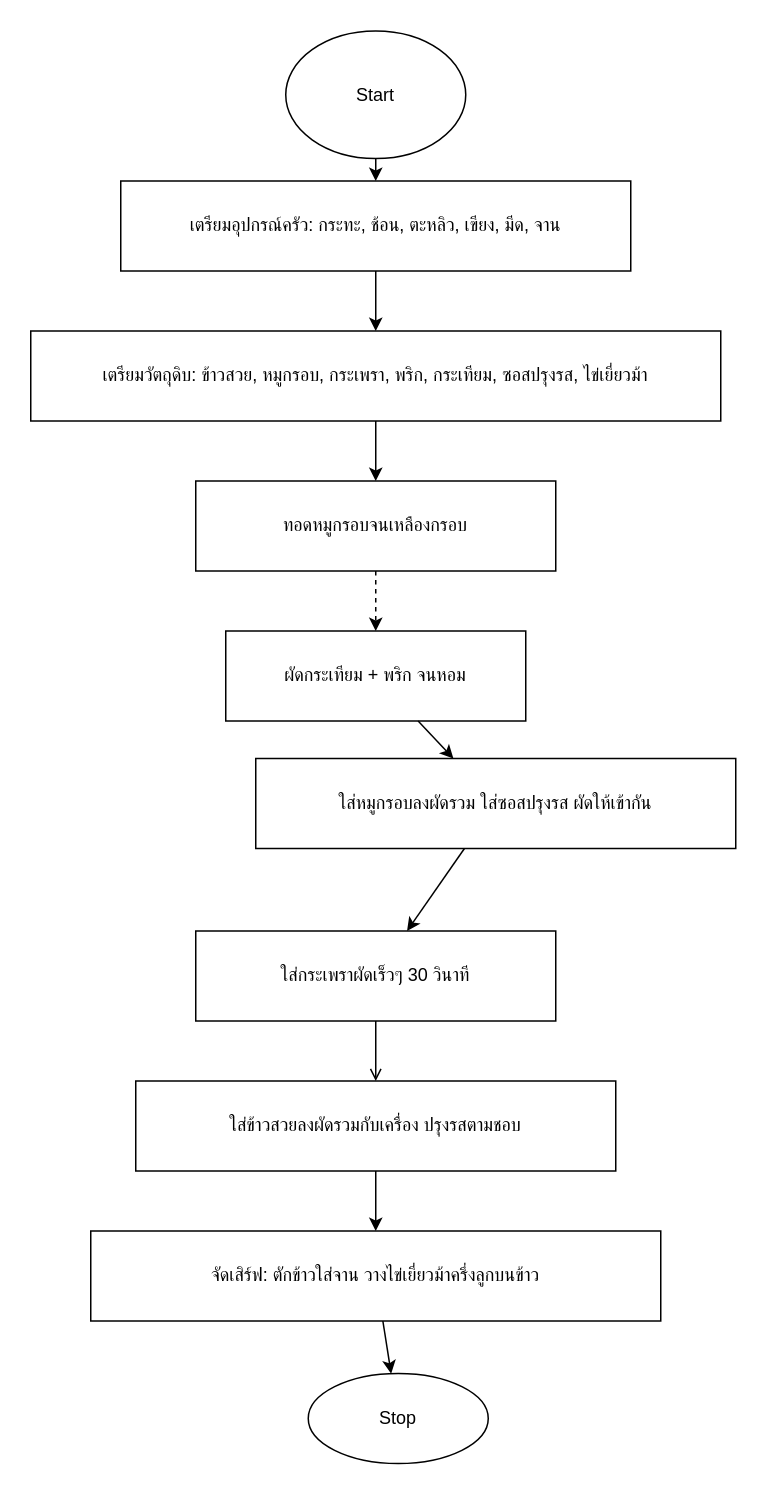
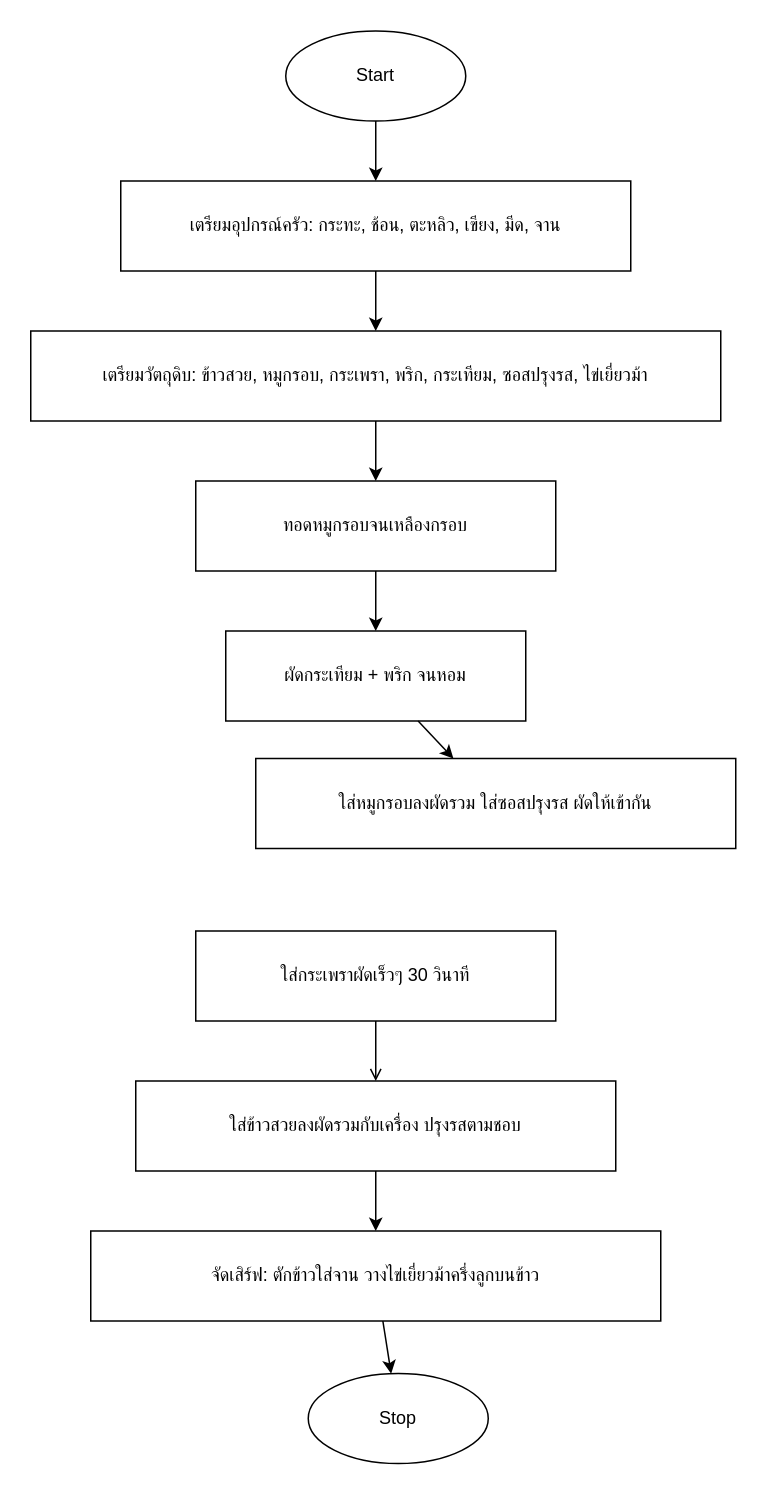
(376, 95) -> (376, 76)
(376, 595) -> (376, 595)
(438, 886) -> none
